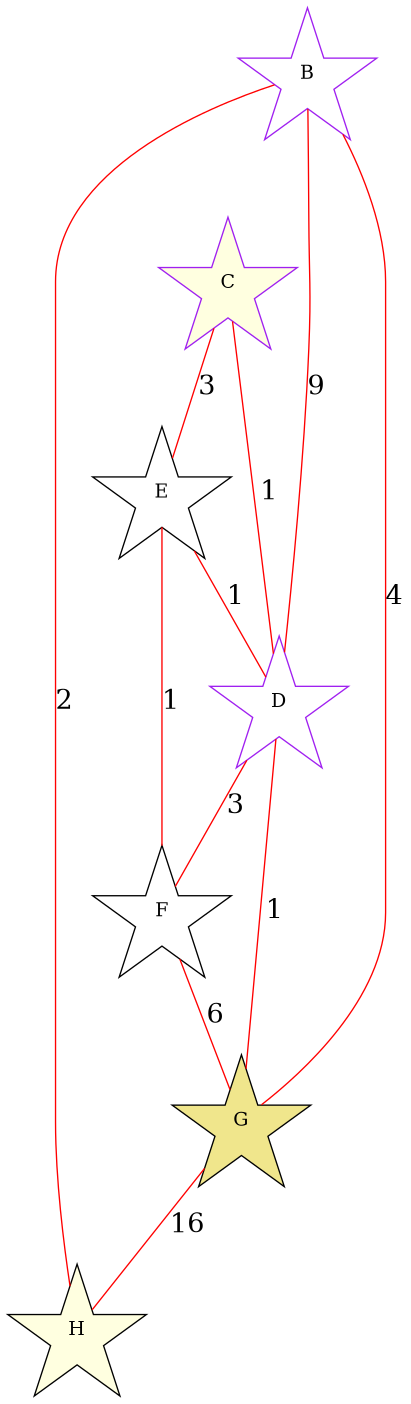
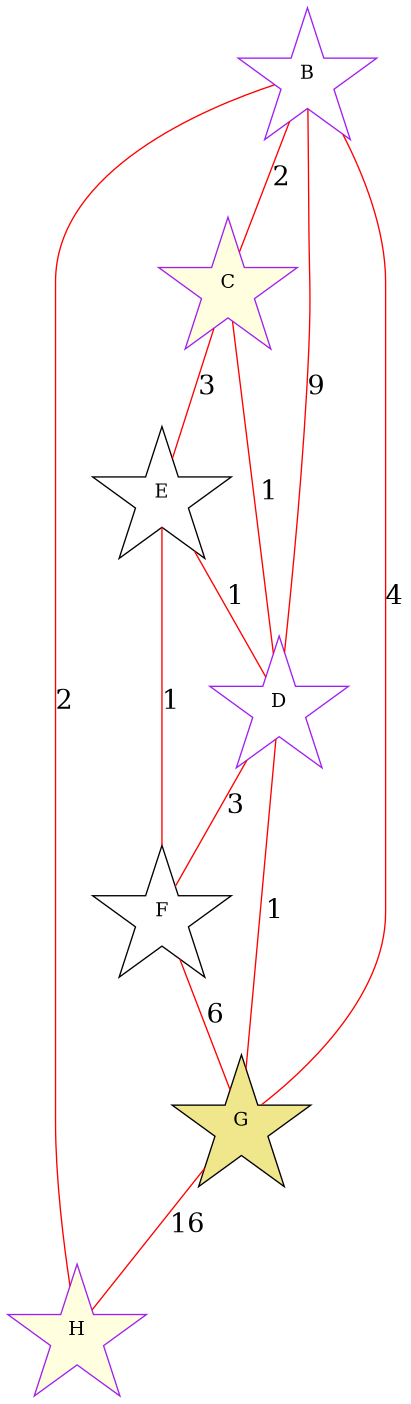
none -> (265, 187)
(77, 1330) -> (77, 1330)
